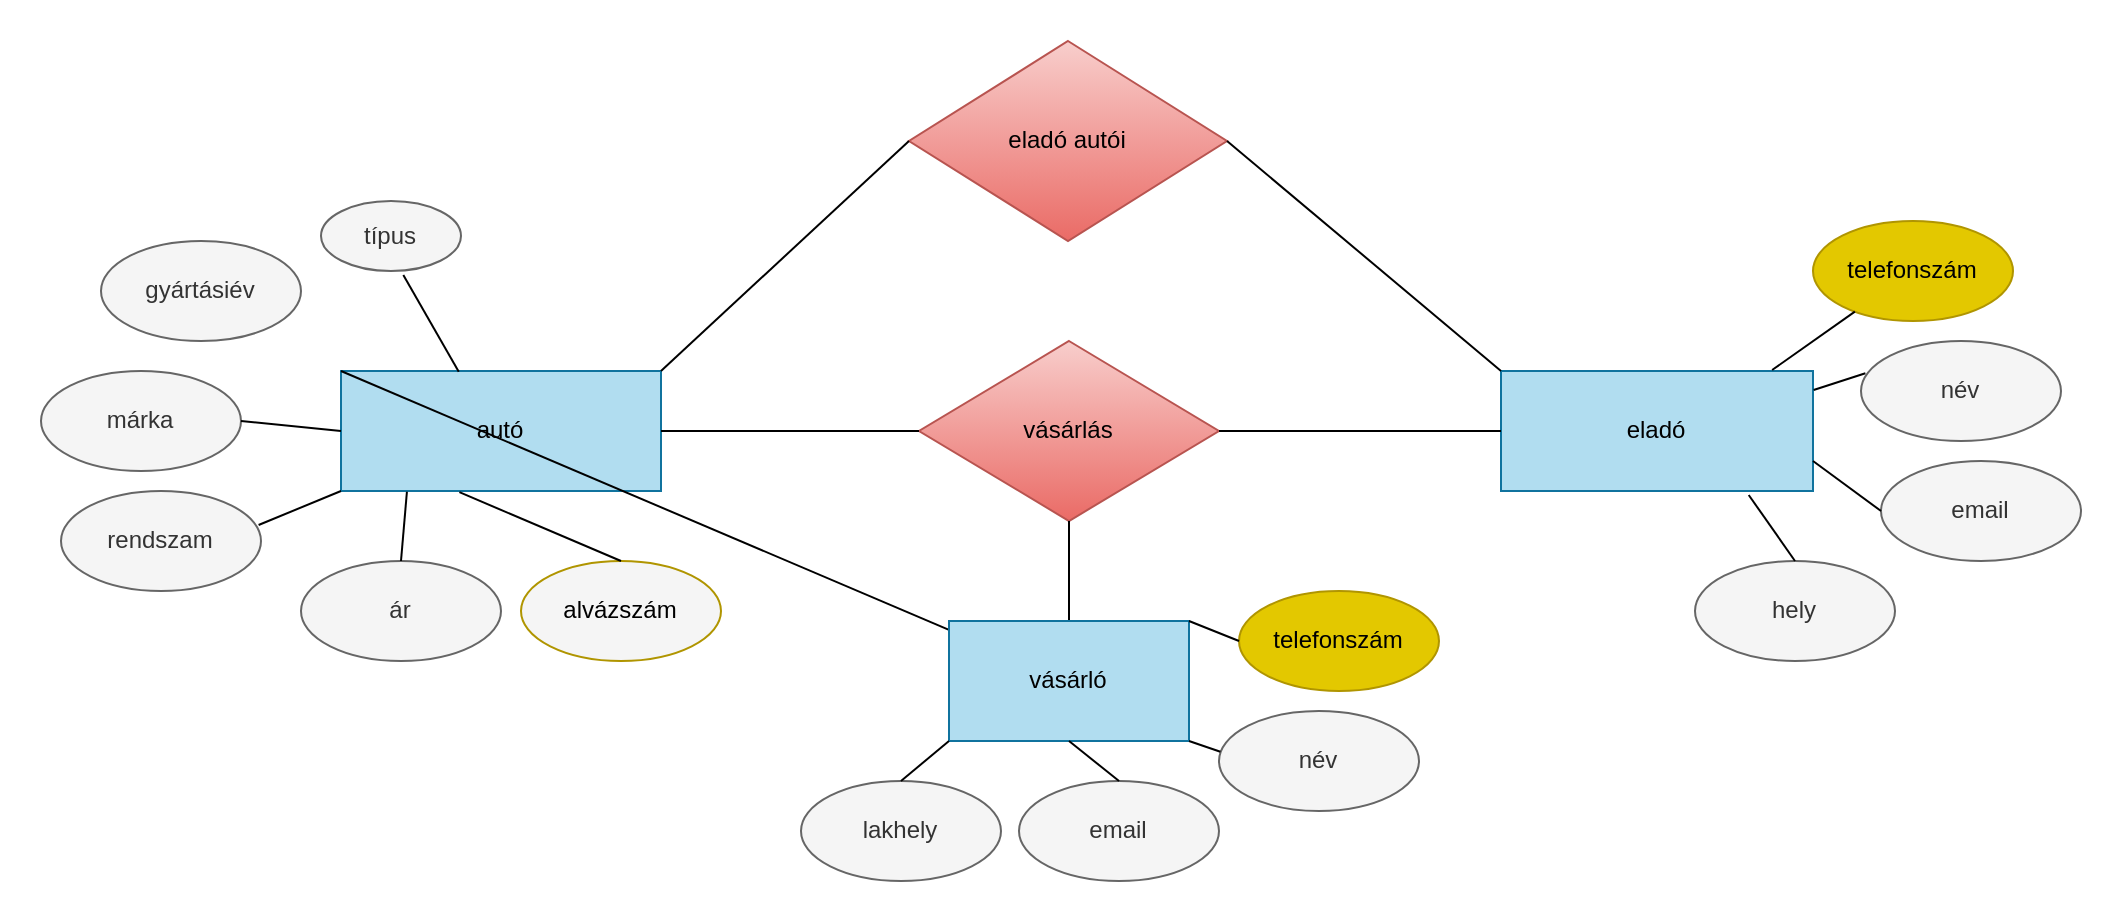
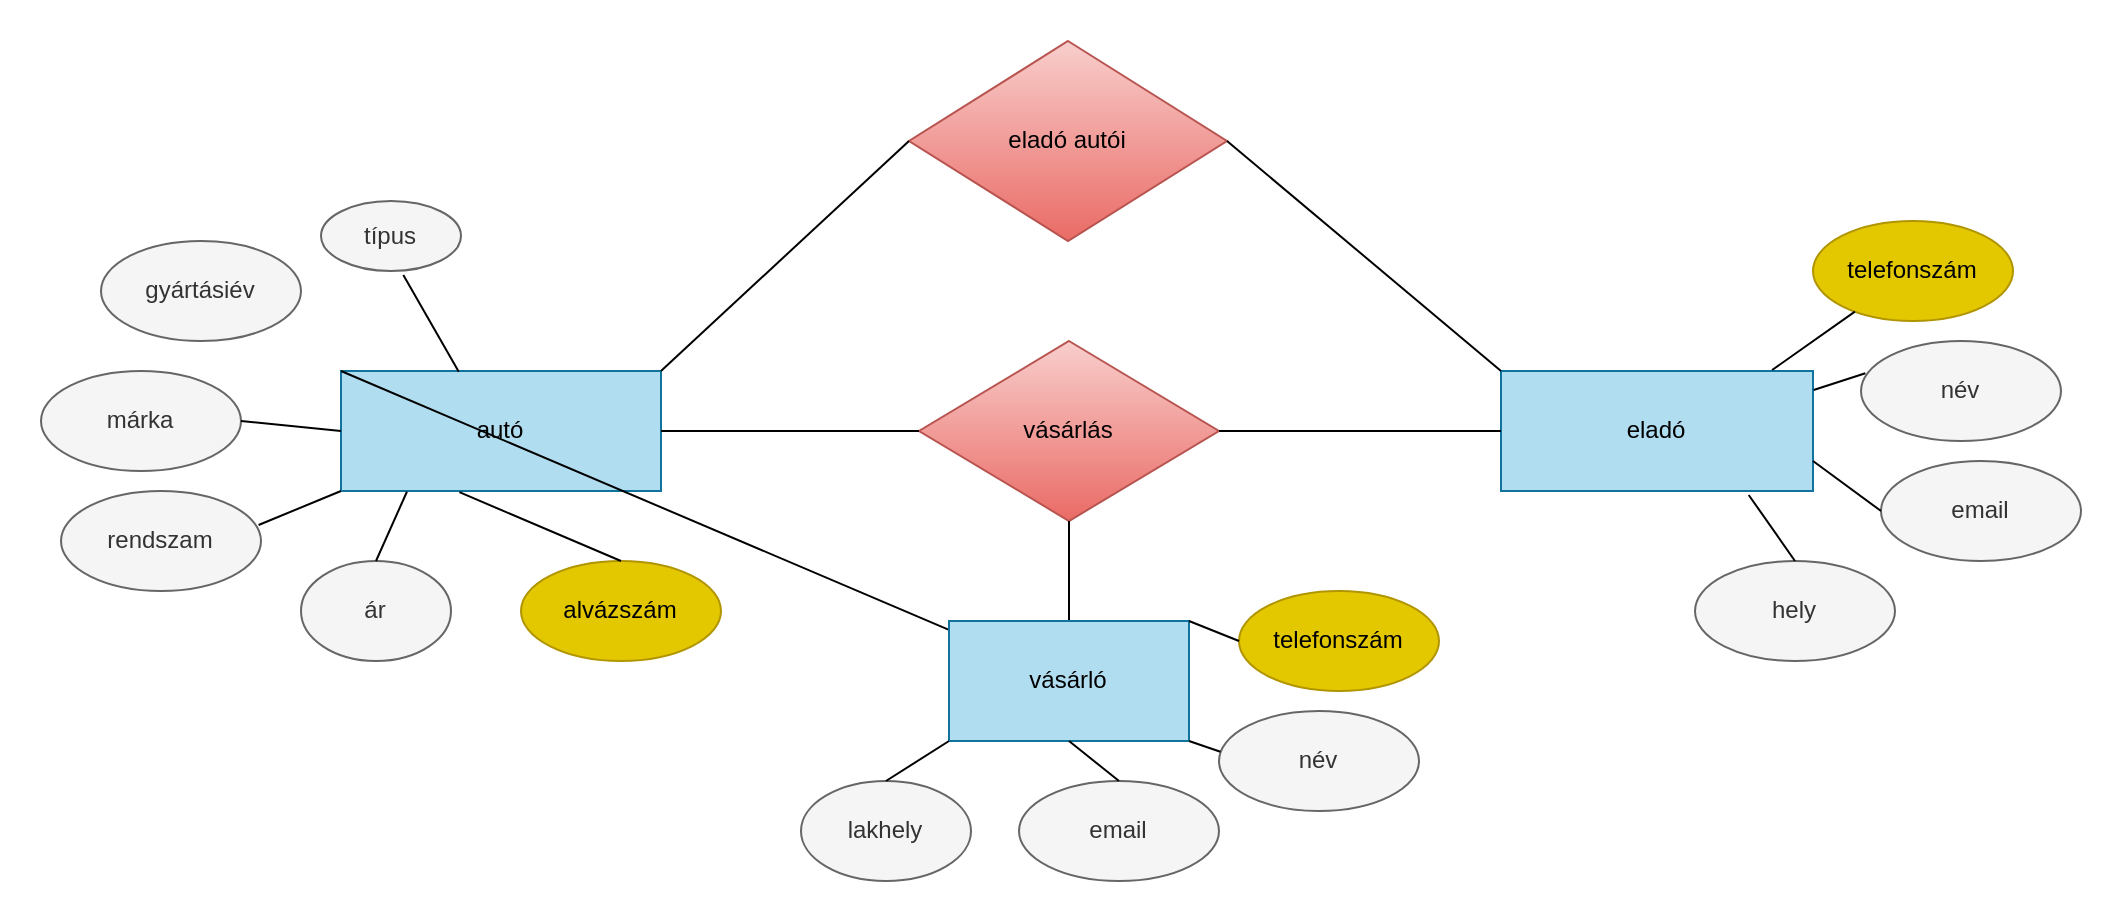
(401, 611) -> (376, 611)
(621, 611) -> (621, 611)
(901, 831) -> (886, 831)
